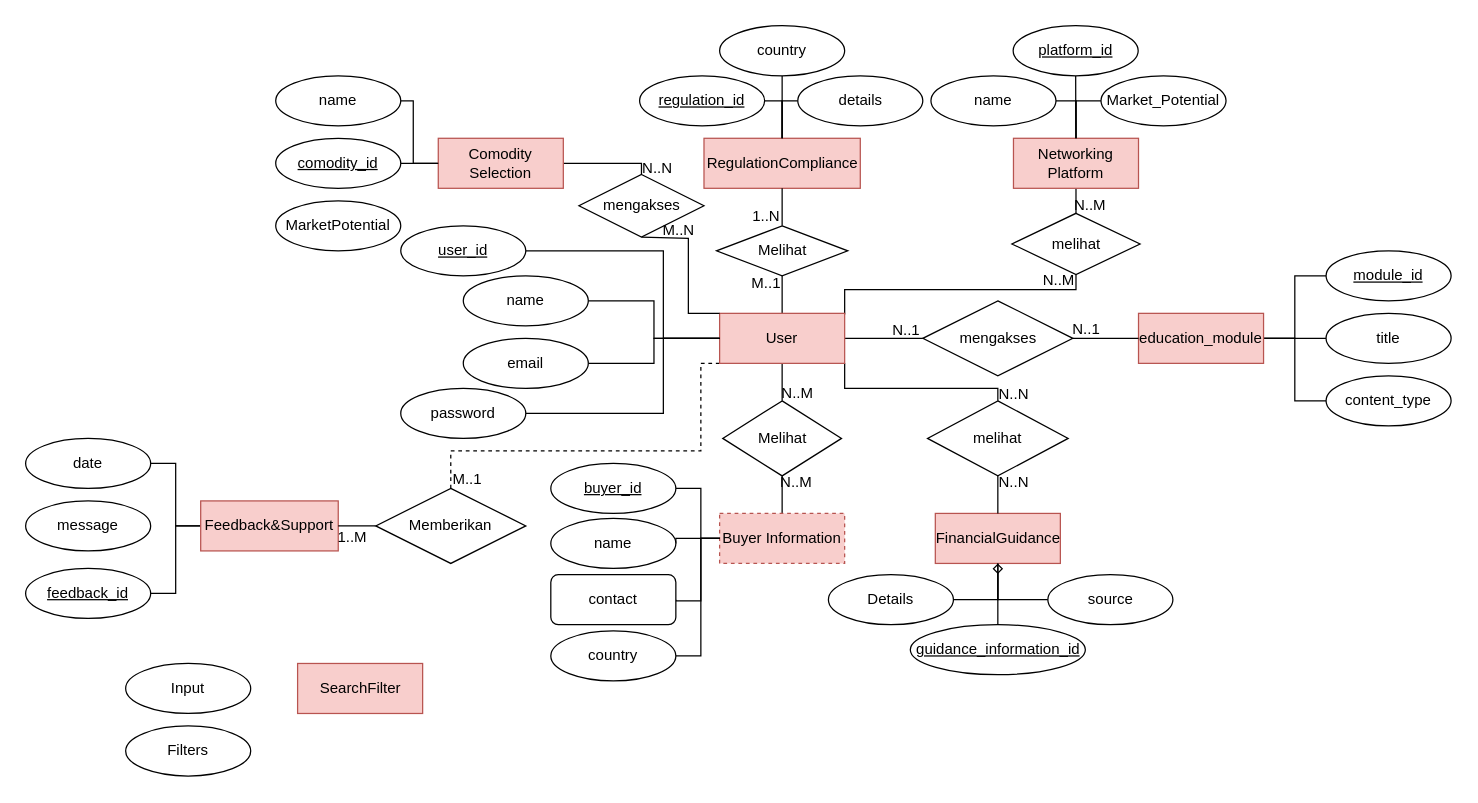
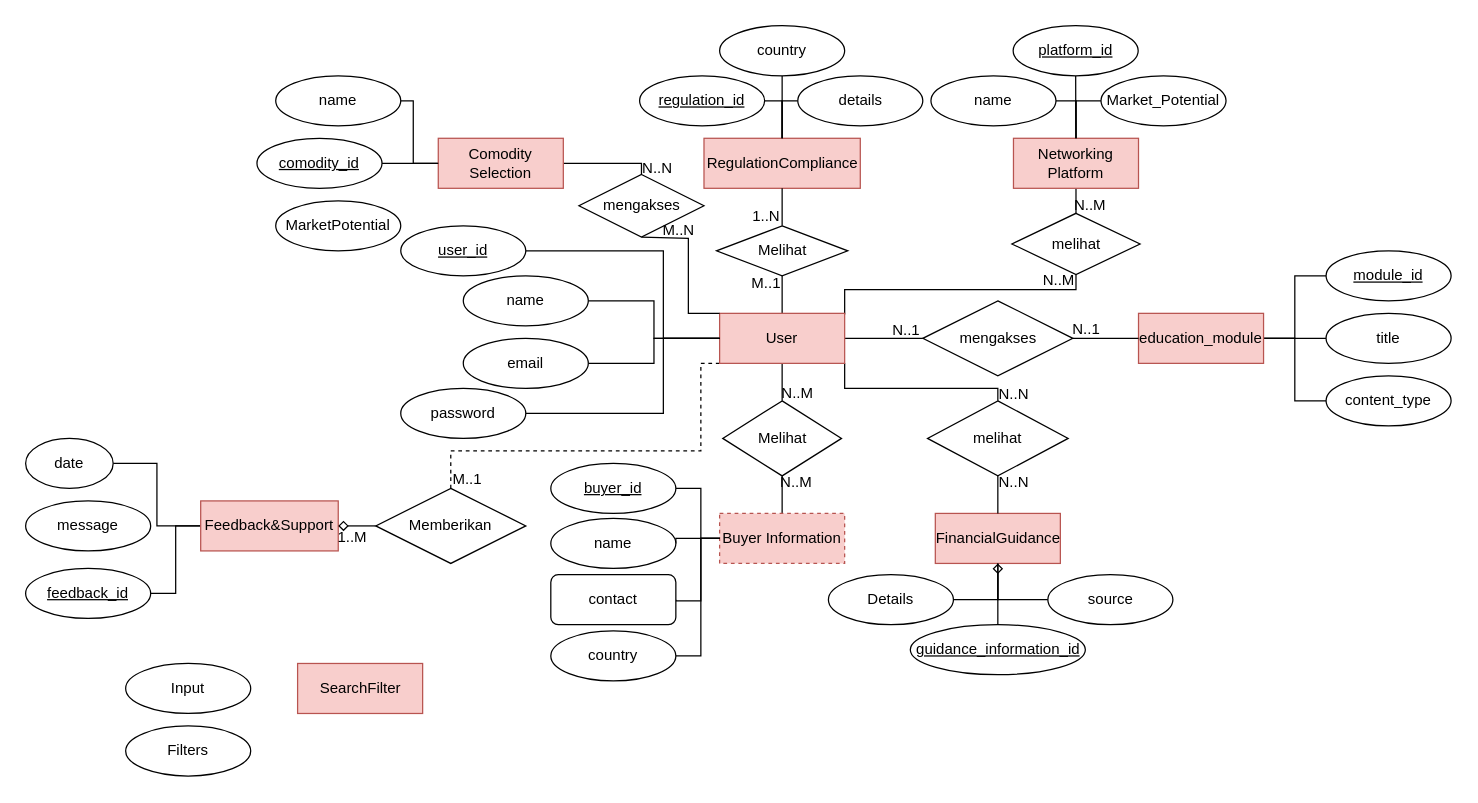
(338, 163) -> (319, 163)
(88, 463) -> (69, 463)
(343, 526) -> (348, 526)
